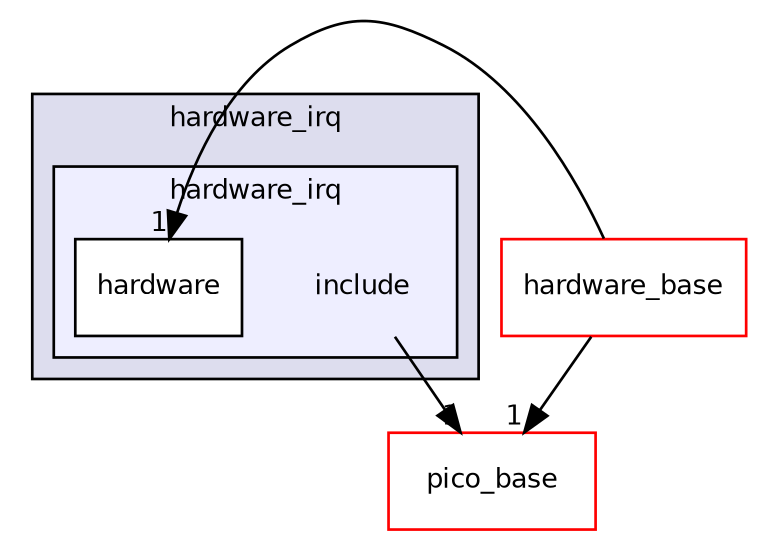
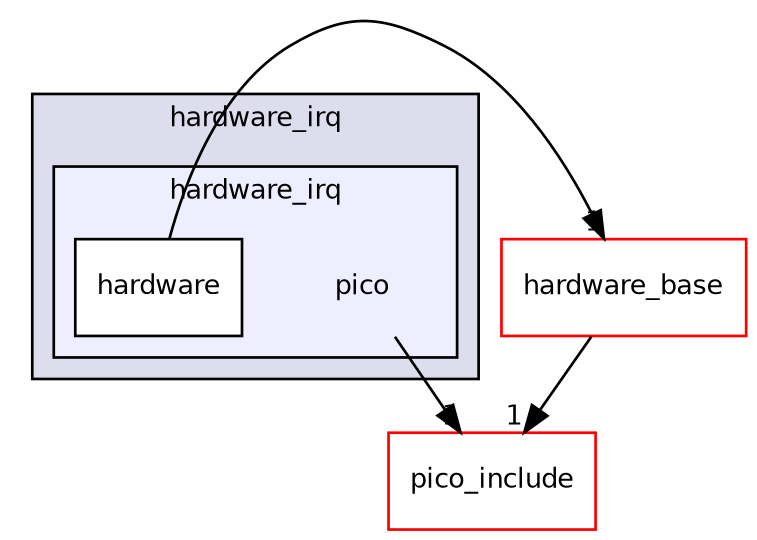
(391, 25) -> (364, 21)
(363, 288) -> (363, 288)
(492, 481) -> (492, 481)
